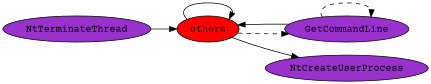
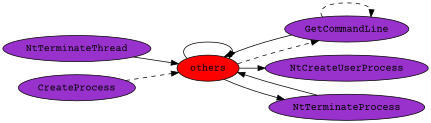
none -> (77, 88)
none -> (347, 107)
